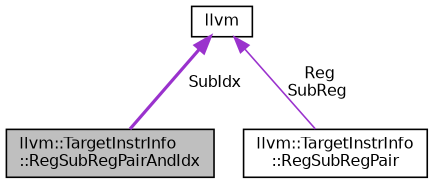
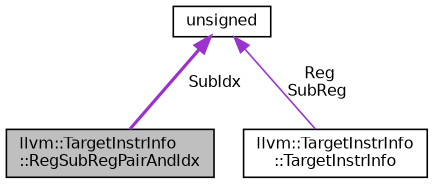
(222, 22) -> (222, 22)
(335, 153) -> (335, 153)
